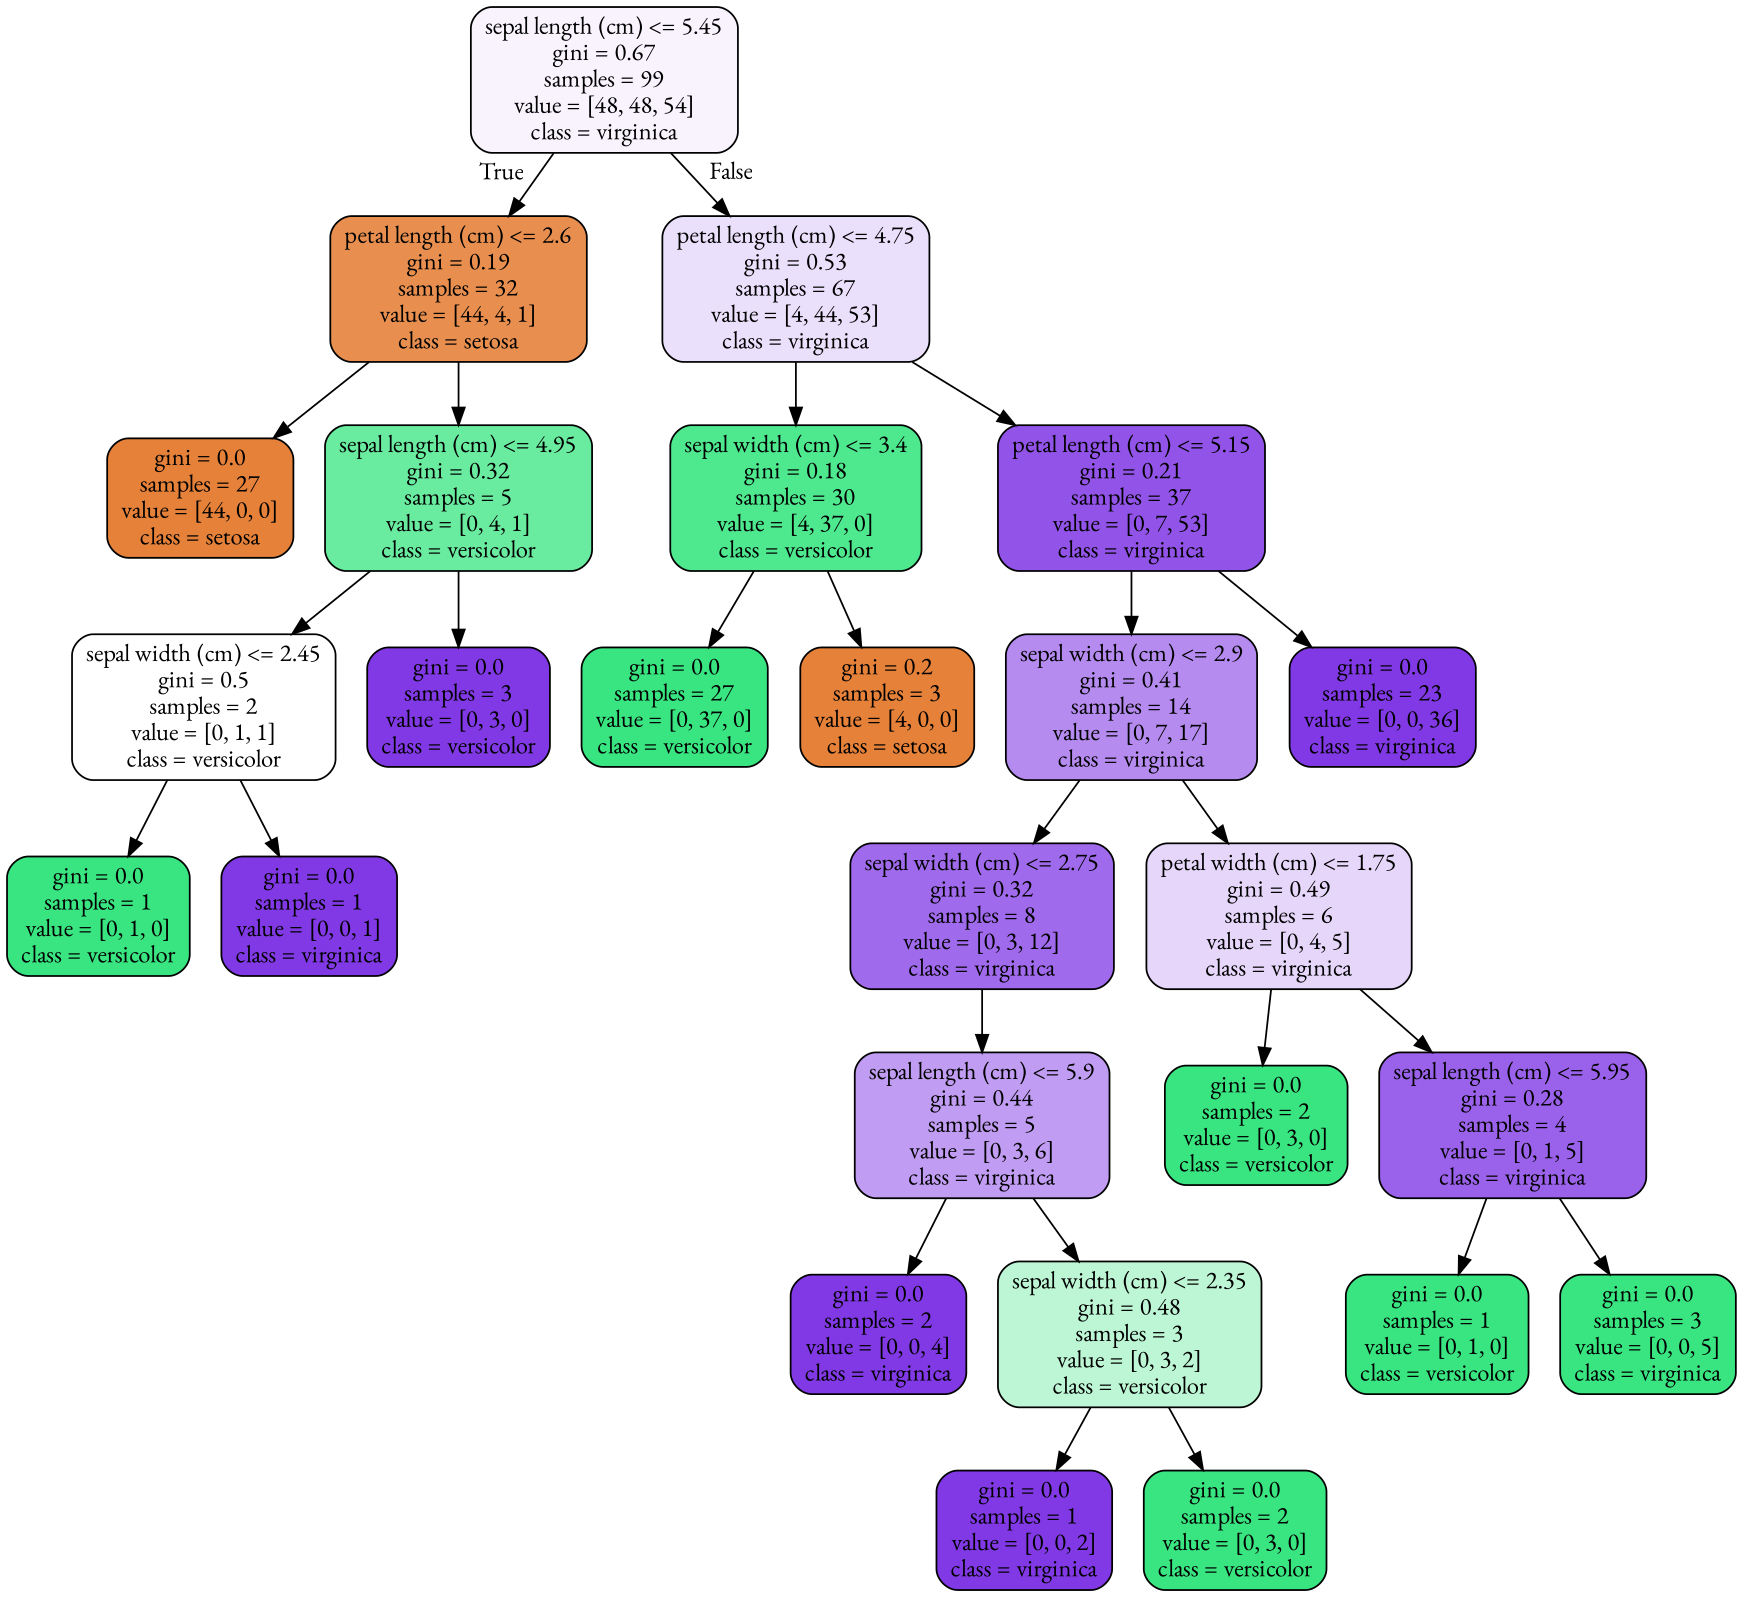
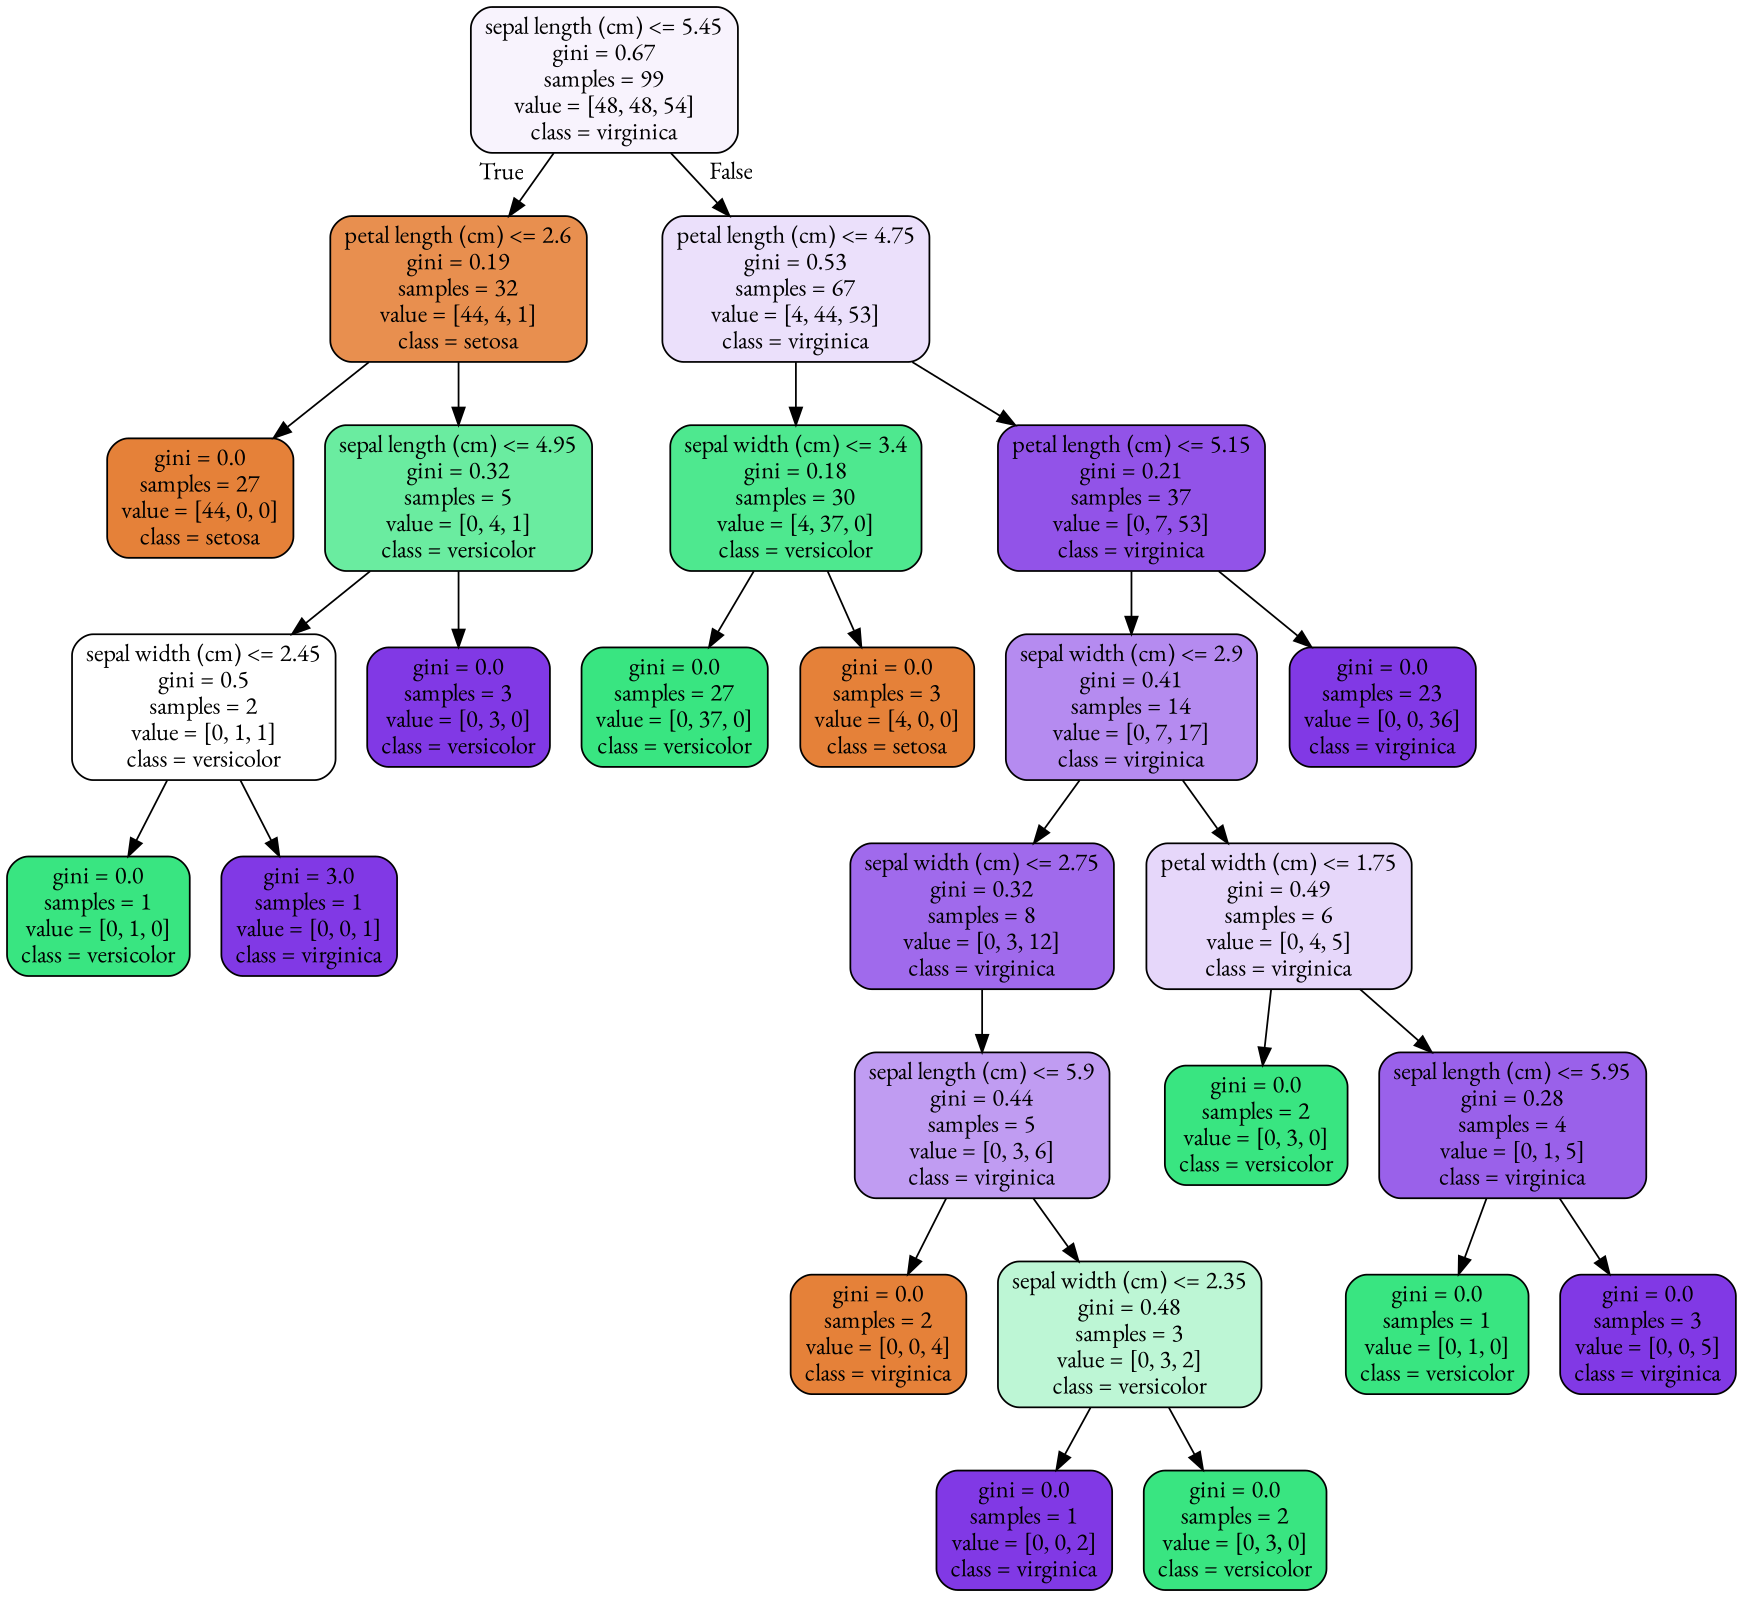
(887, 707) -> (887, 707)
(309, 916) -> (309, 916)
(878, 1334) -> (878, 1334)
(1648, 1334) -> (1648, 1334)
